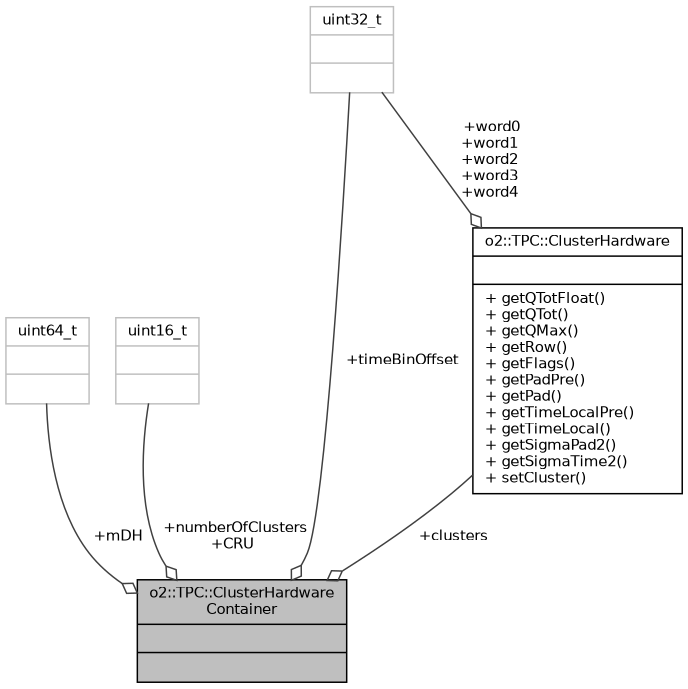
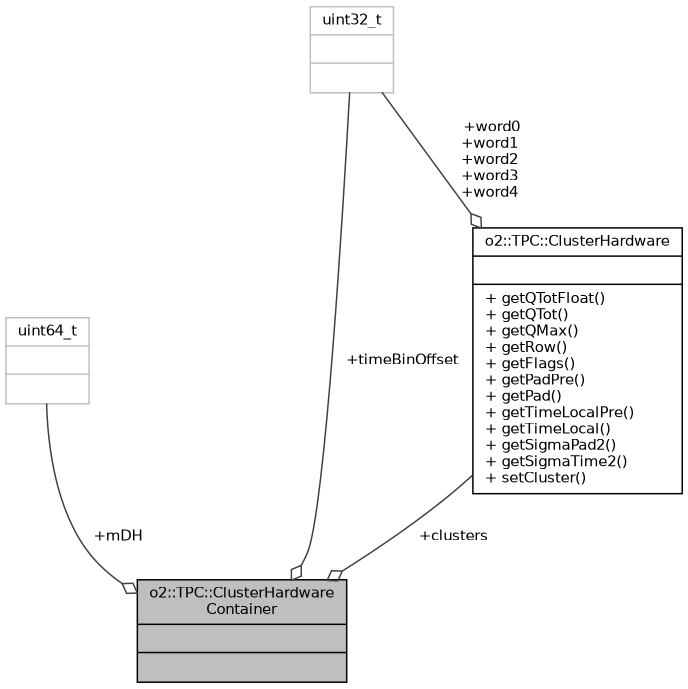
(157, 361) -> none
